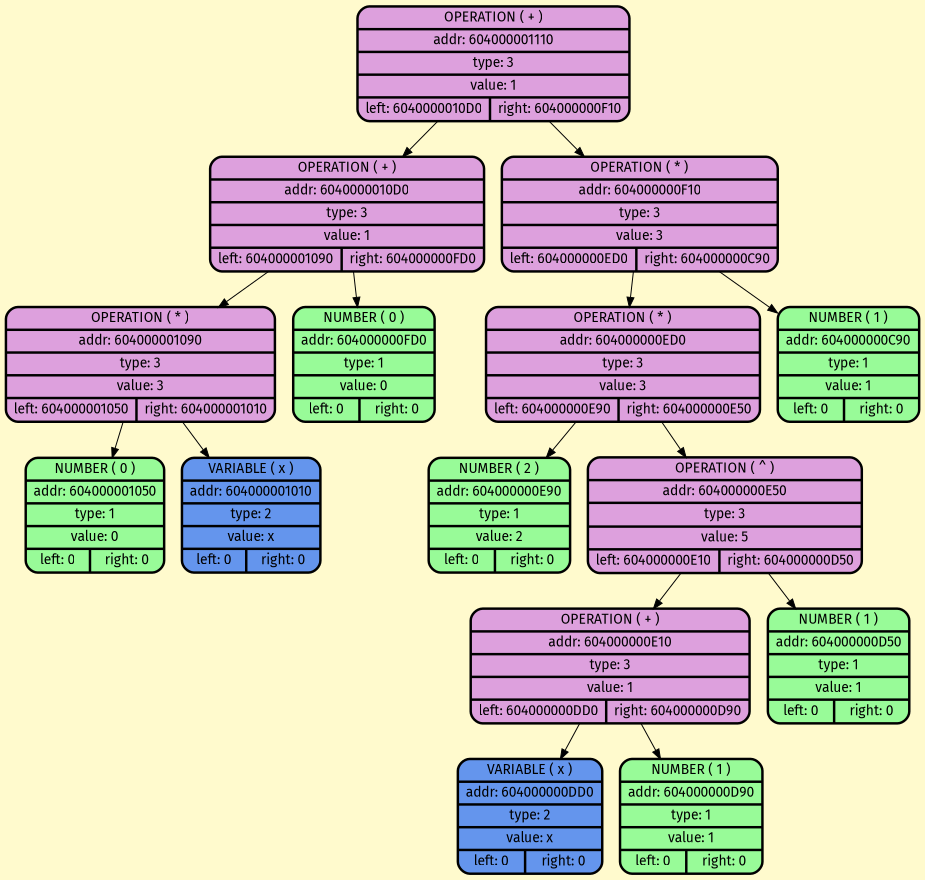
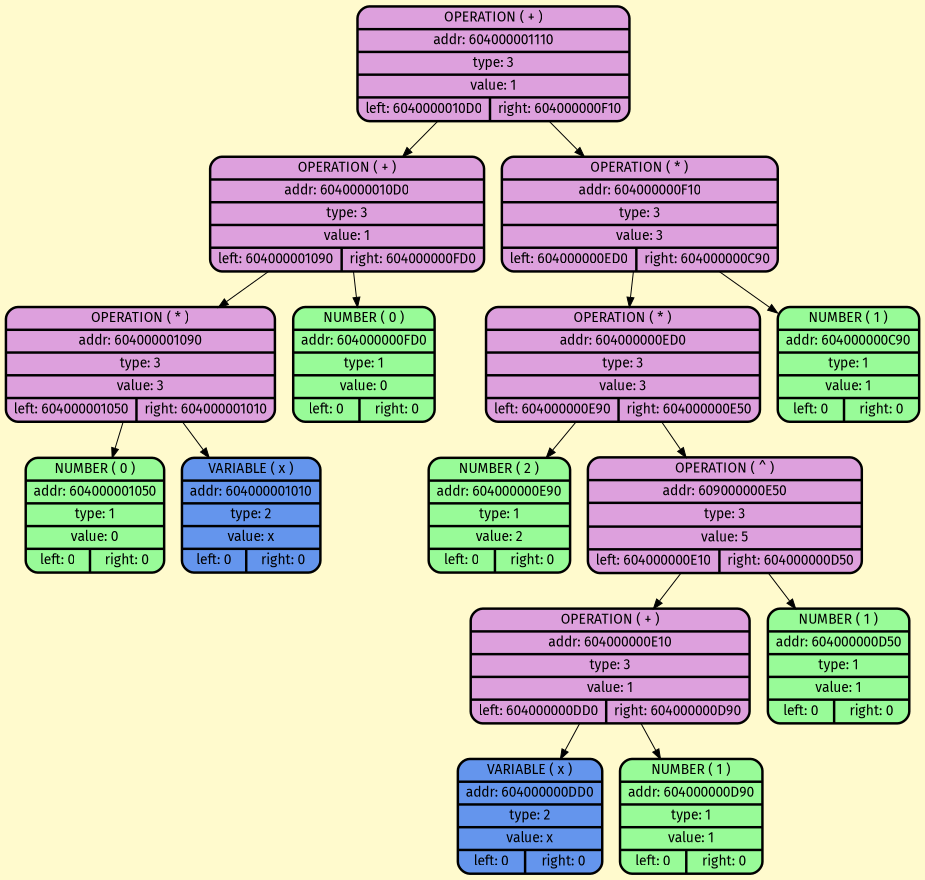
(725, 491) -> (725, 491)
